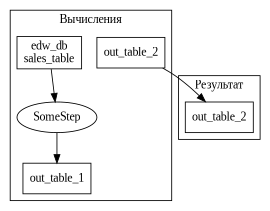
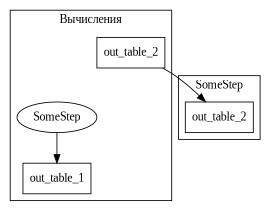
(49, 53) -> none
(219, 85) -> (219, 85)
